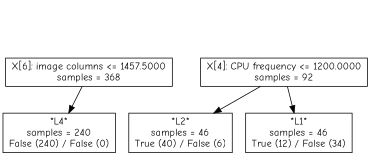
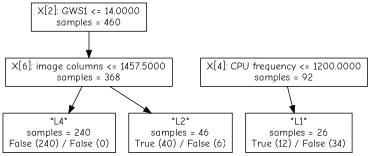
none -> (89, 17)
(240, 98) -> (127, 98)
(299, 133) -> (299, 133)
